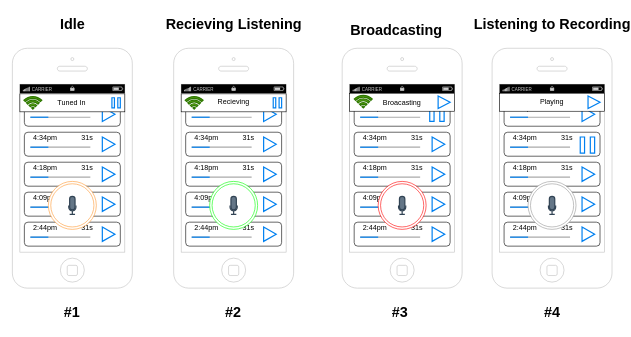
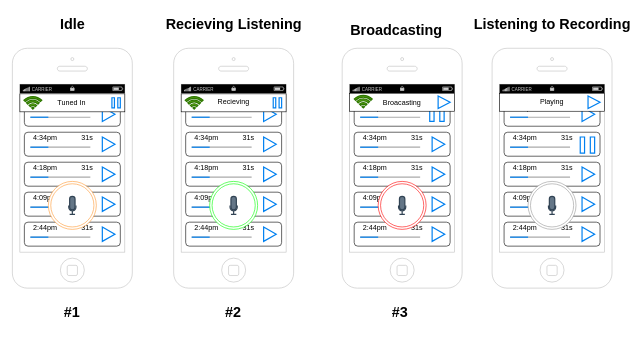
(552, 312) -> none
